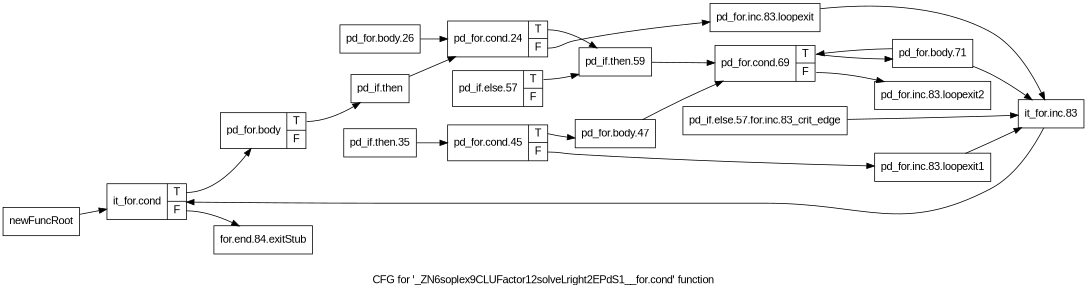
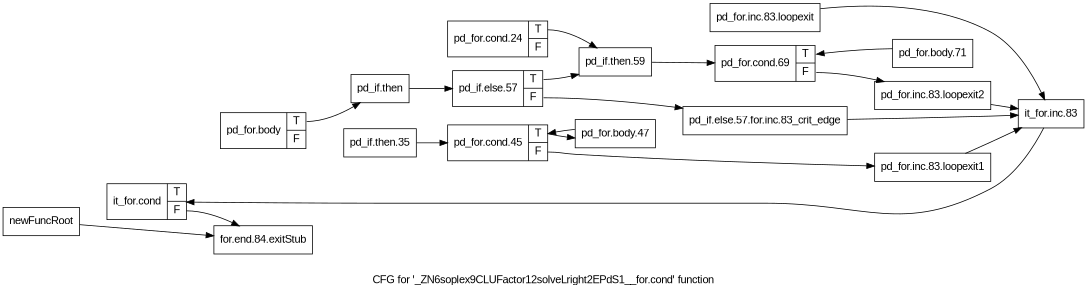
(624, 32) -> none
(380, 39) -> none
(850, 58) -> none
(429, 68) -> (427, 89)
(1000, 79) -> (1001, 106)
none -> (609, 101)
(679, 101) -> (565, 130)
(220, 180) -> none
(89, 212) -> (143, 230)
